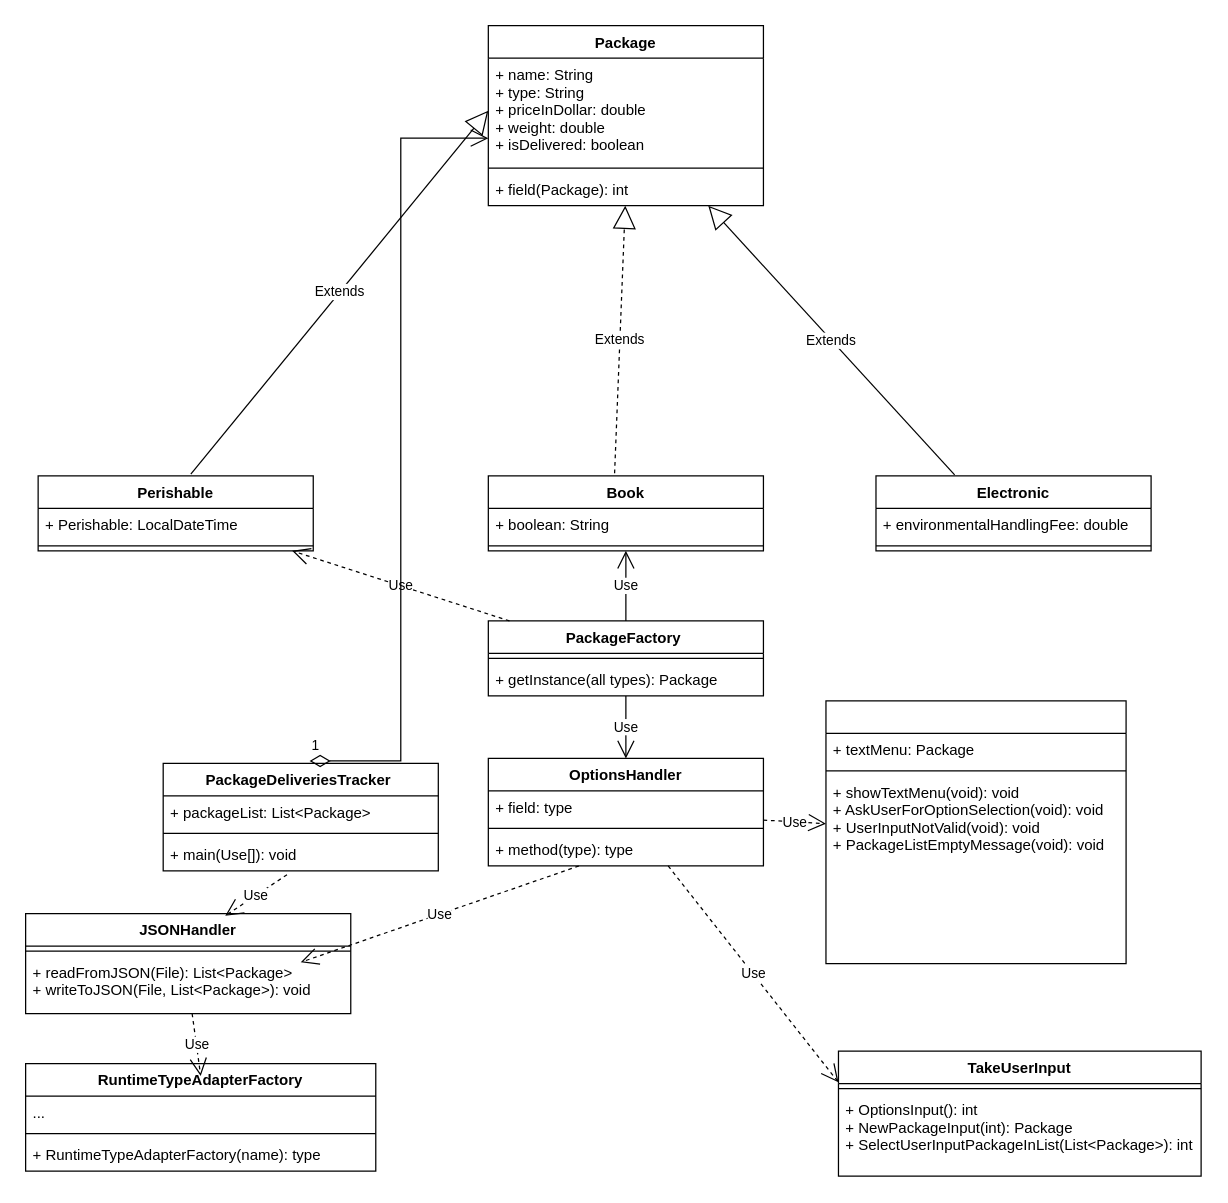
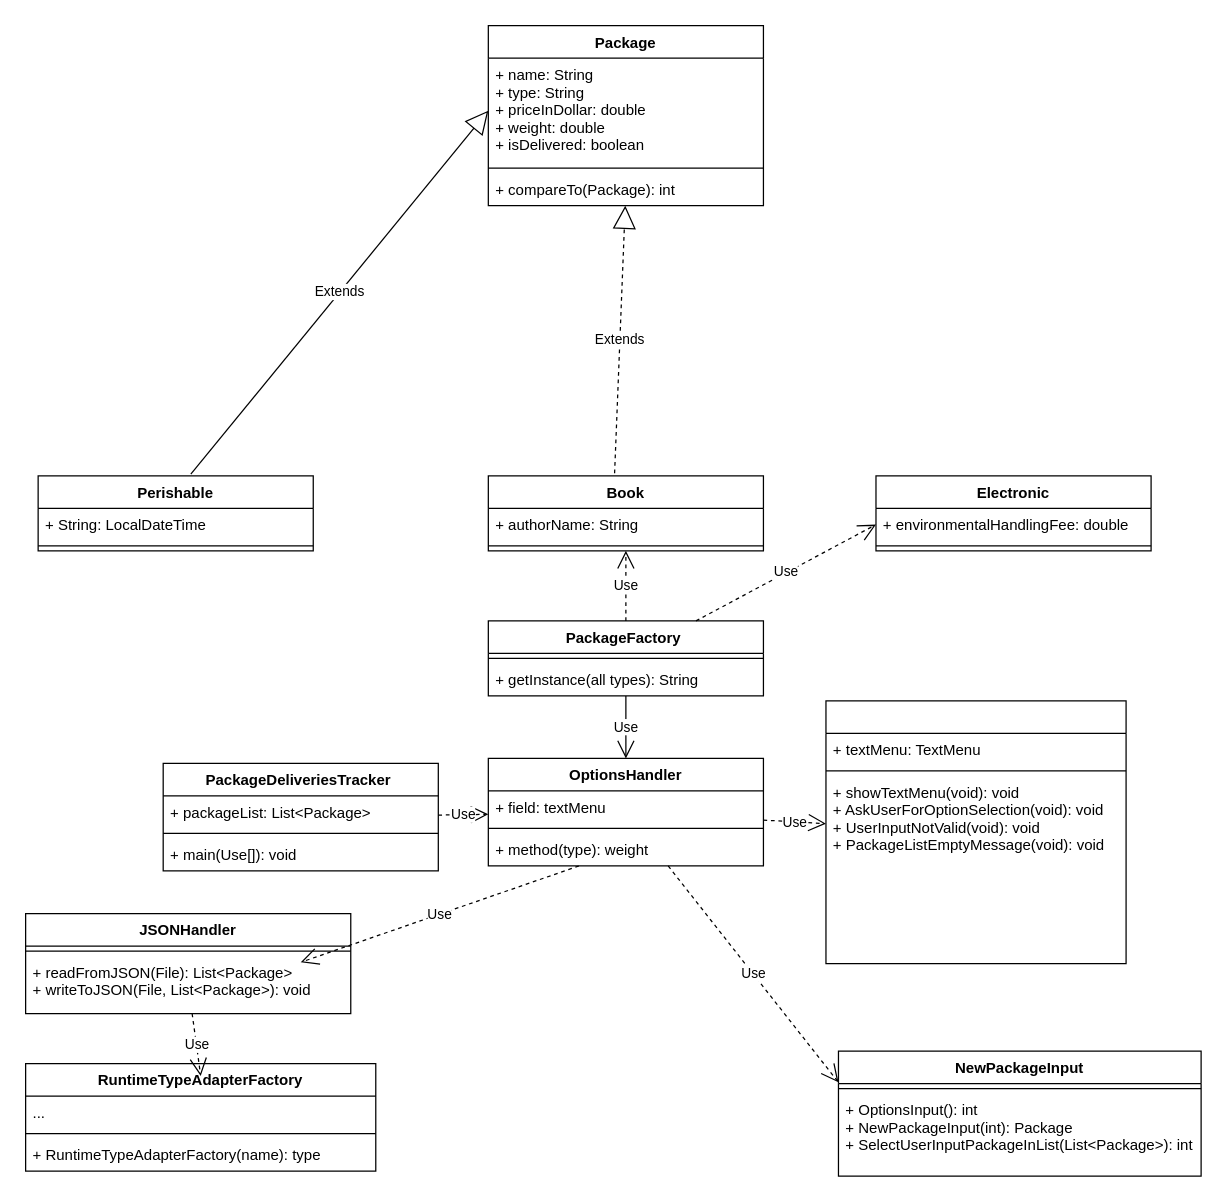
(572, 190) -> (592, 190)
(839, 349) -> none
(145, 525) -> (130, 525)
(401, 525) -> none
(557, 525) -> (571, 525)
(626, 566) -> (626, 566)
none -> (784, 573)
(403, 587) -> none
(622, 680) -> (616, 680)
(906, 750) -> (911, 750)
(540, 808) -> (557, 808)
none -> (462, 814)
(573, 850) -> (580, 850)
(258, 894) -> none
(1019, 1068) -> (1019, 1068)
